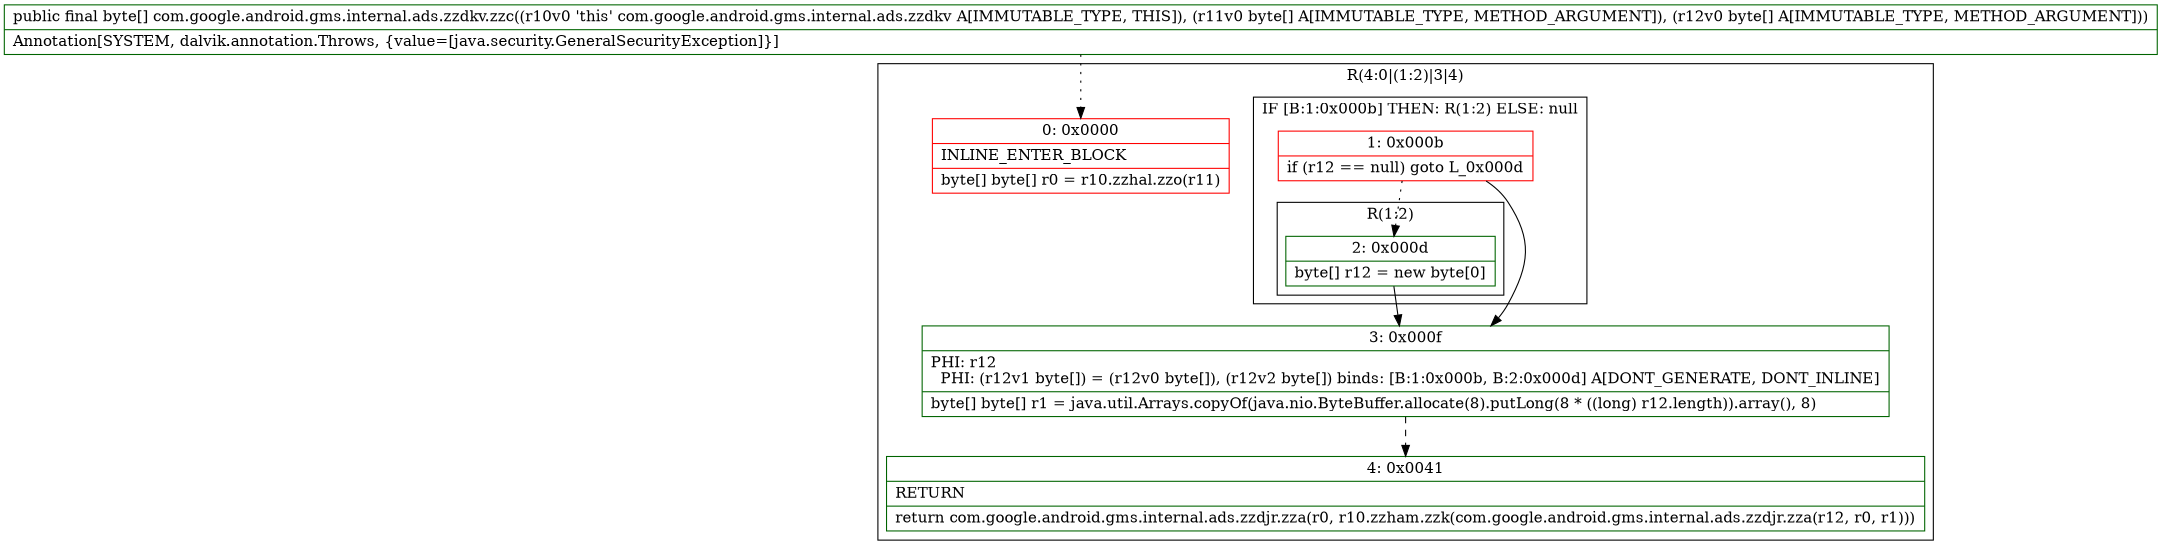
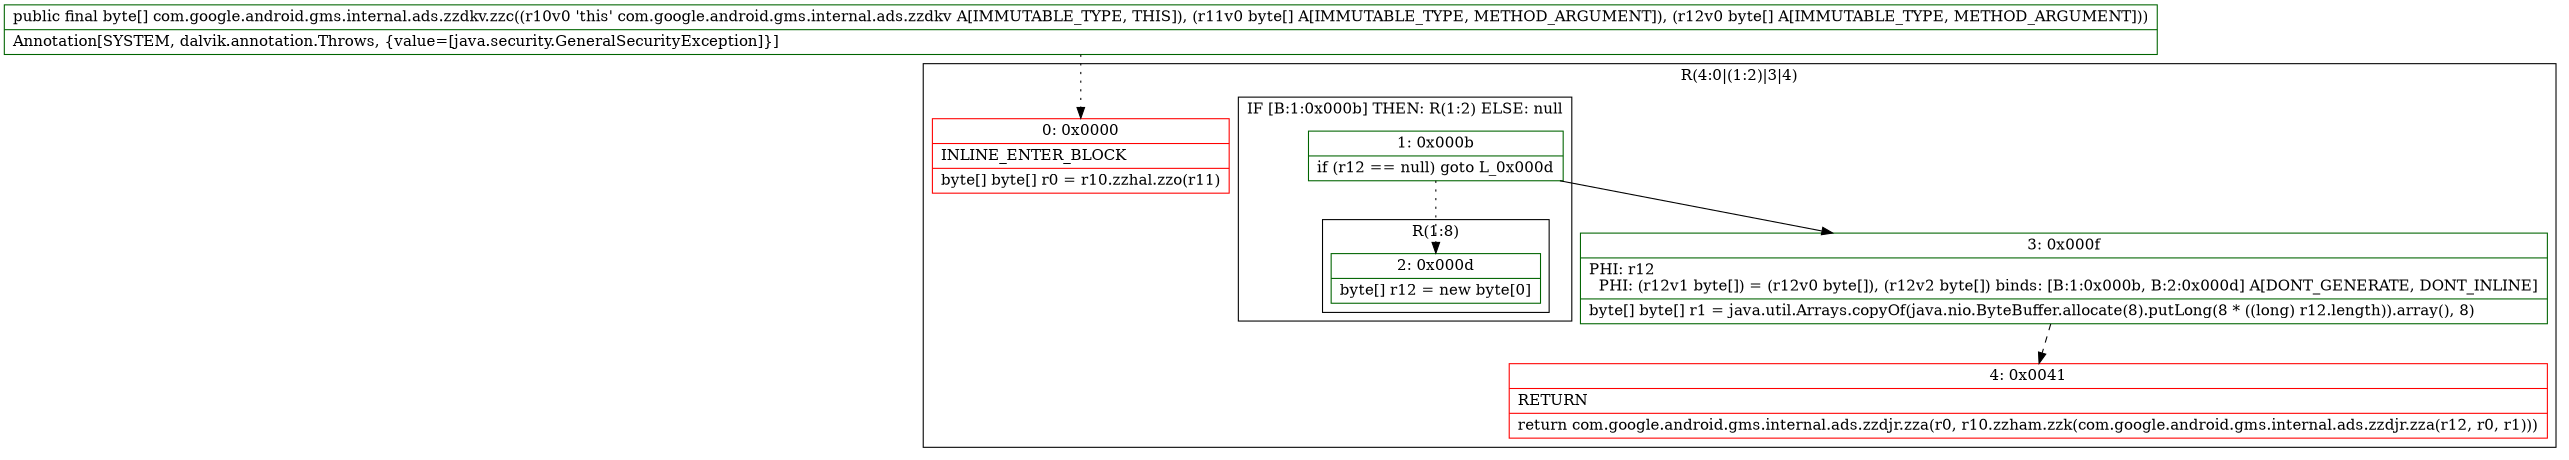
(1406, 156) -> (1436, 156)
(1391, 215) -> (1436, 232)
(1396, 301) -> none
(1406, 494) -> (2028, 401)
